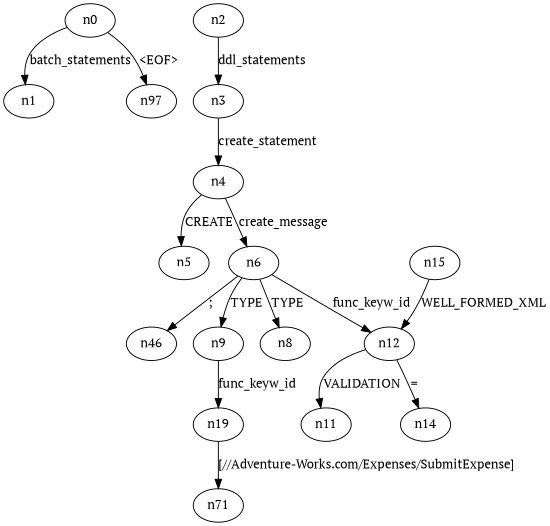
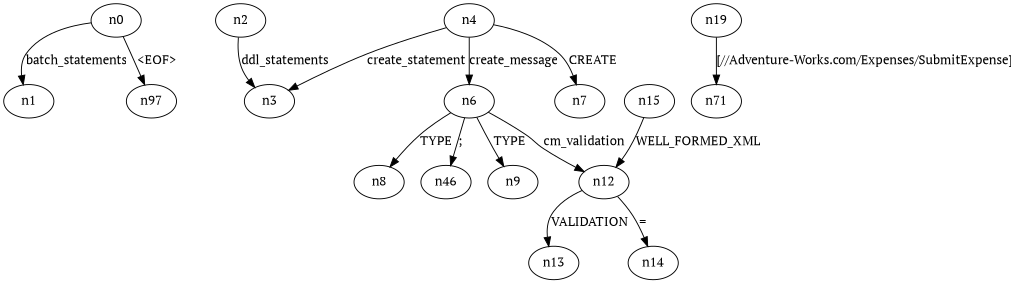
(218, 137) -> (370, 53)
(184, 263) -> (580, 101)
(372, 303) -> (584, 142)
(218, 380) -> none
(326, 425) -> (554, 263)
